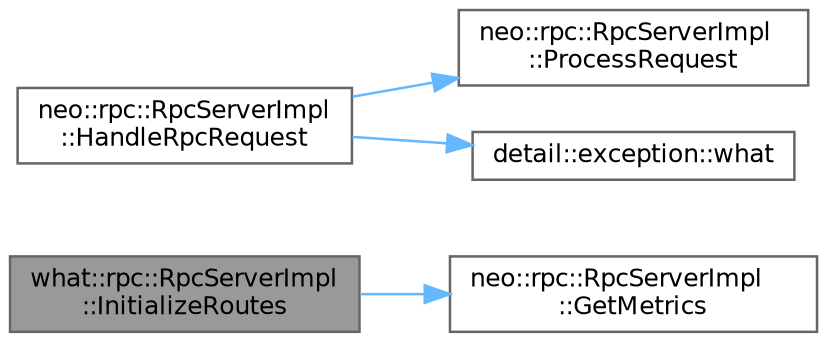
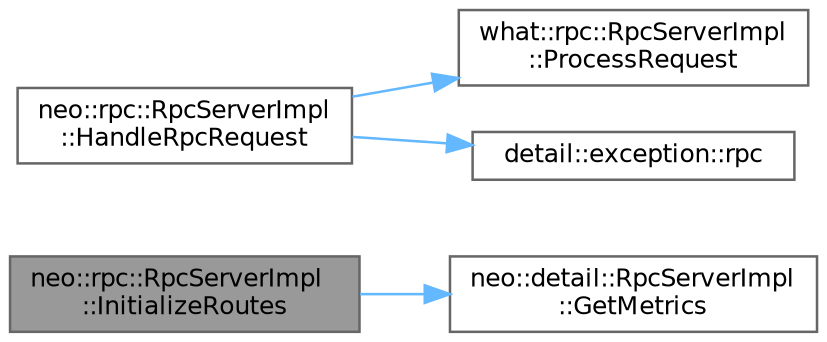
(634, 48) -> (634, 48)
(634, 156) -> (634, 156)
(185, 294) -> (185, 294)
(634, 294) -> (634, 294)
